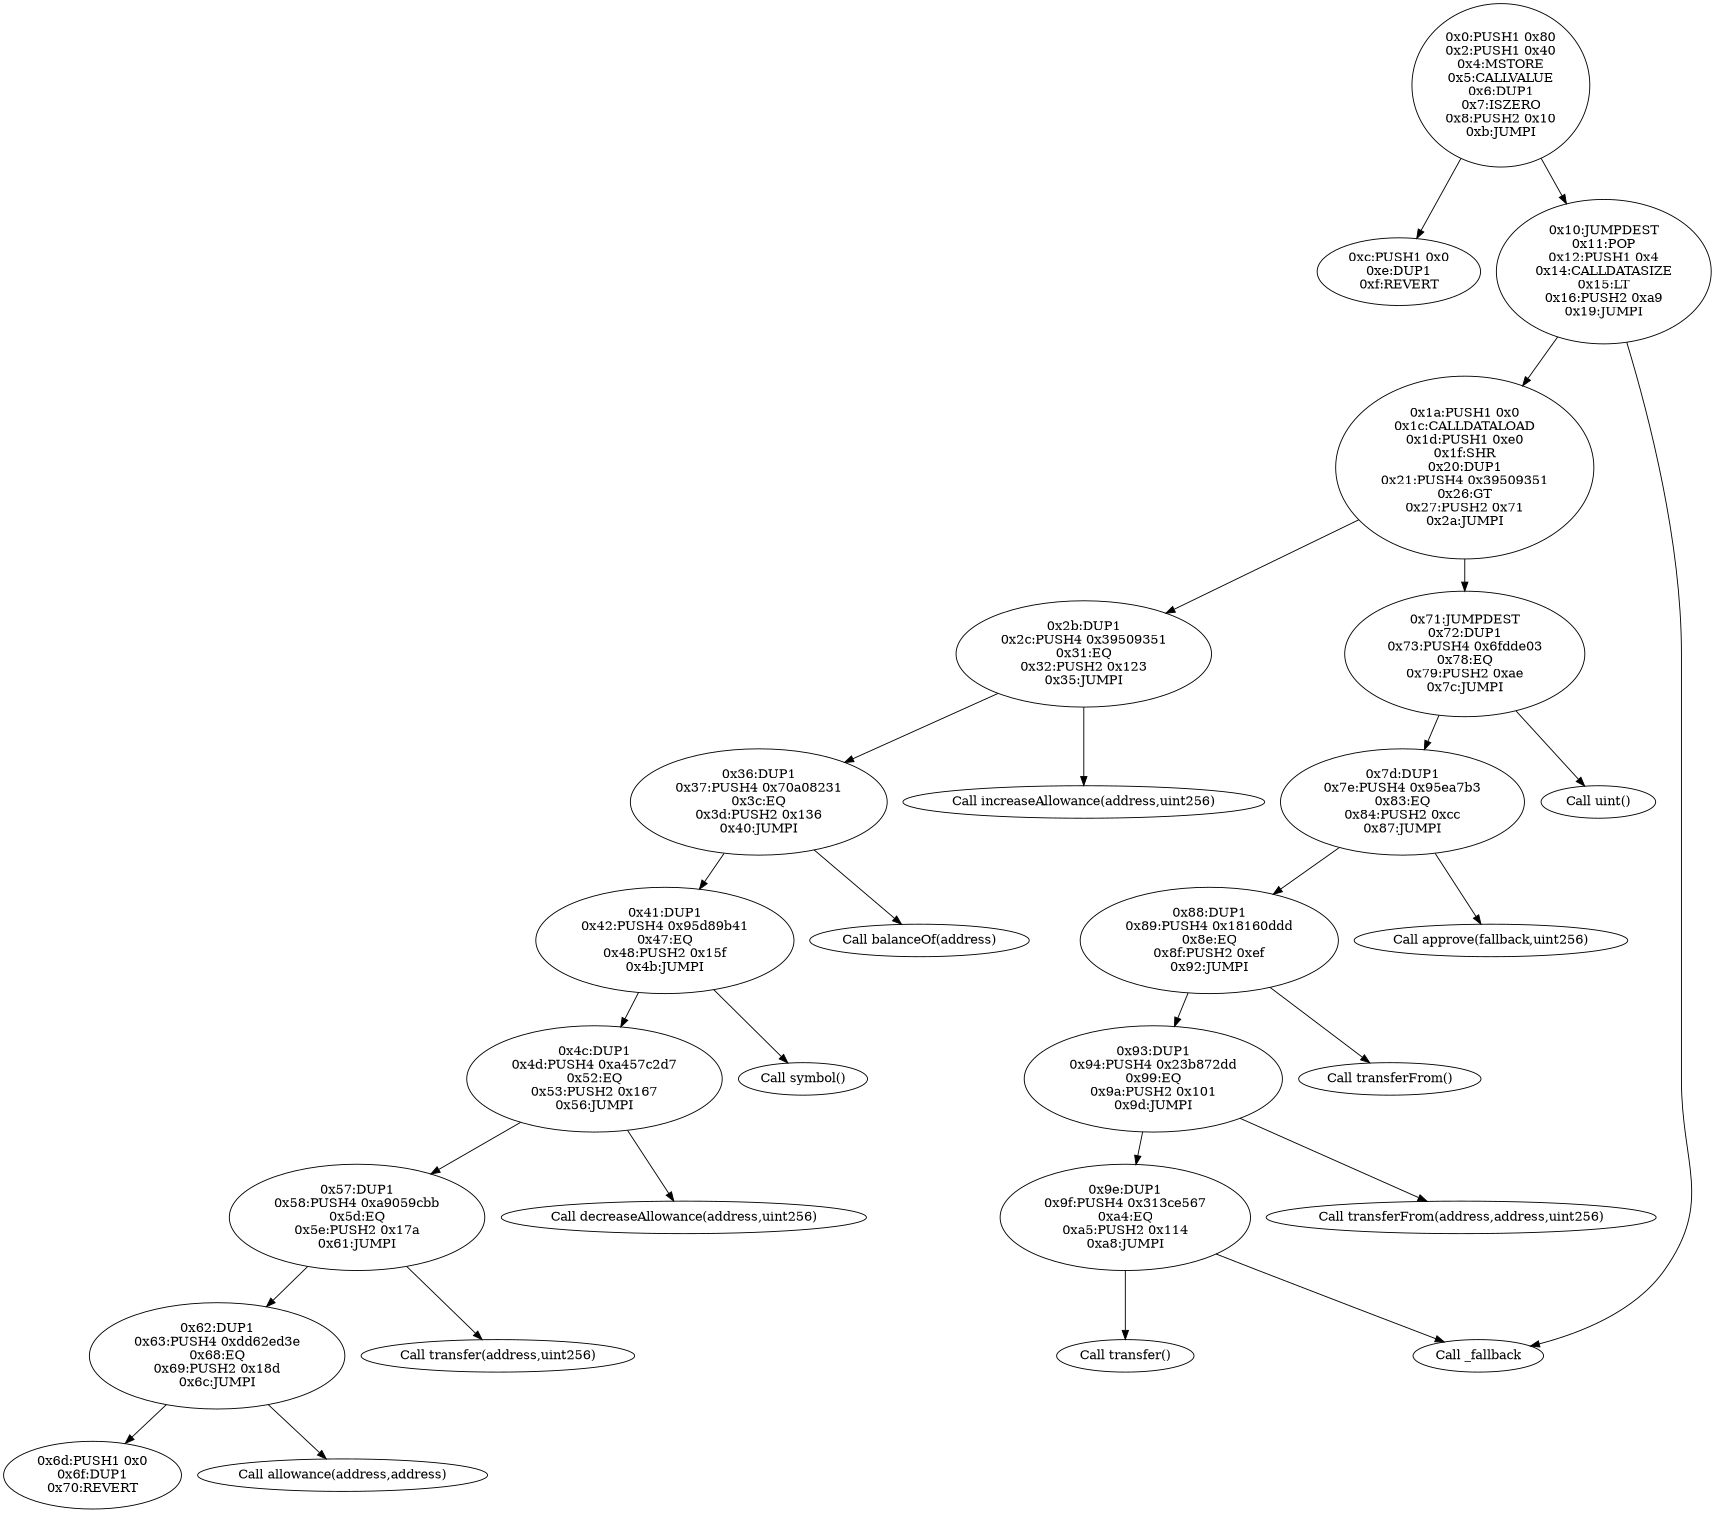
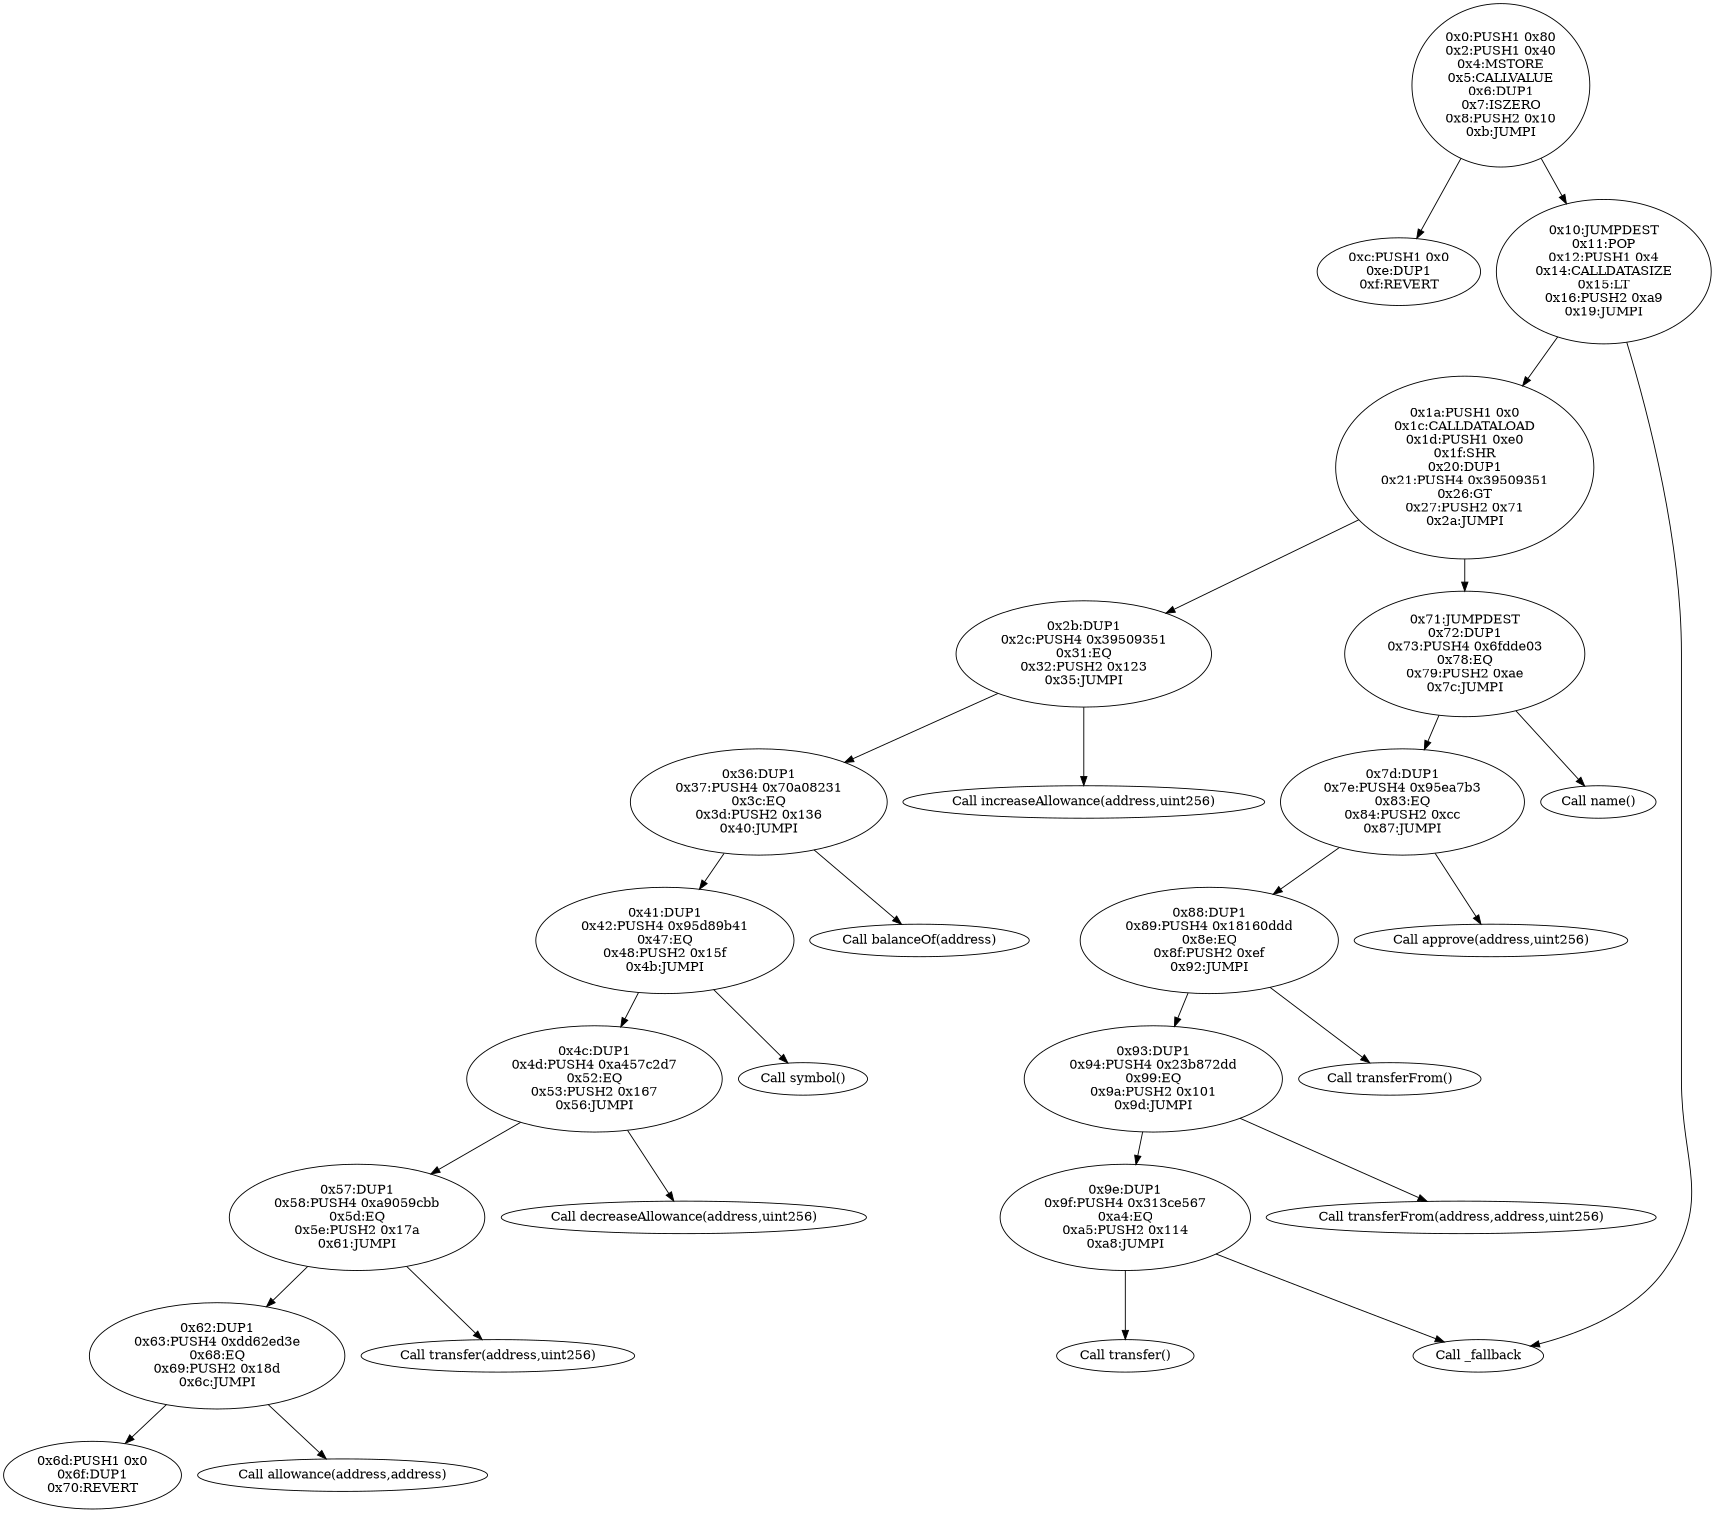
(1598, 802) -> (1598, 802)
(1491, 940) -> (1491, 940)
